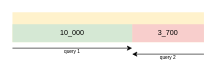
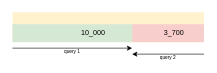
(72, 33) -> (93, 33)
(168, 33) -> (174, 33)
